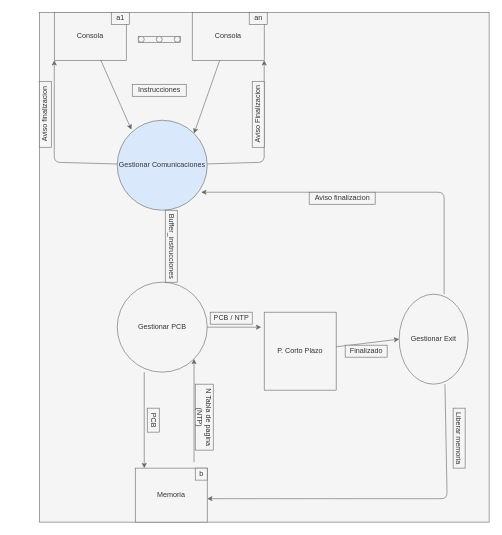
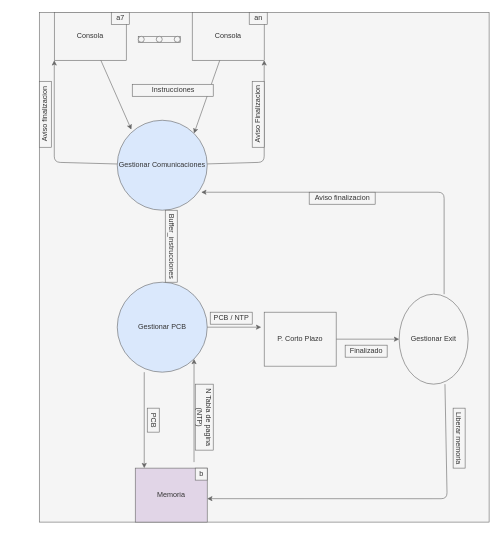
(121, 18) -> (121, 18)
(159, 90) -> (173, 90)
(162, 327) -> (162, 327)
(300, 351) -> (300, 339)
(171, 495) -> (171, 495)
